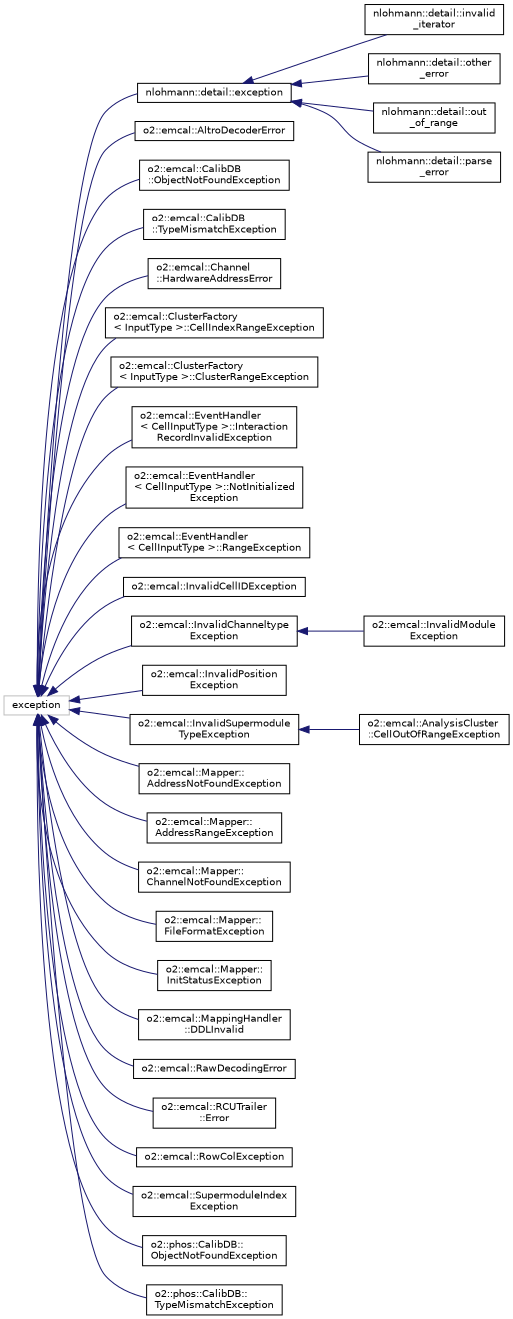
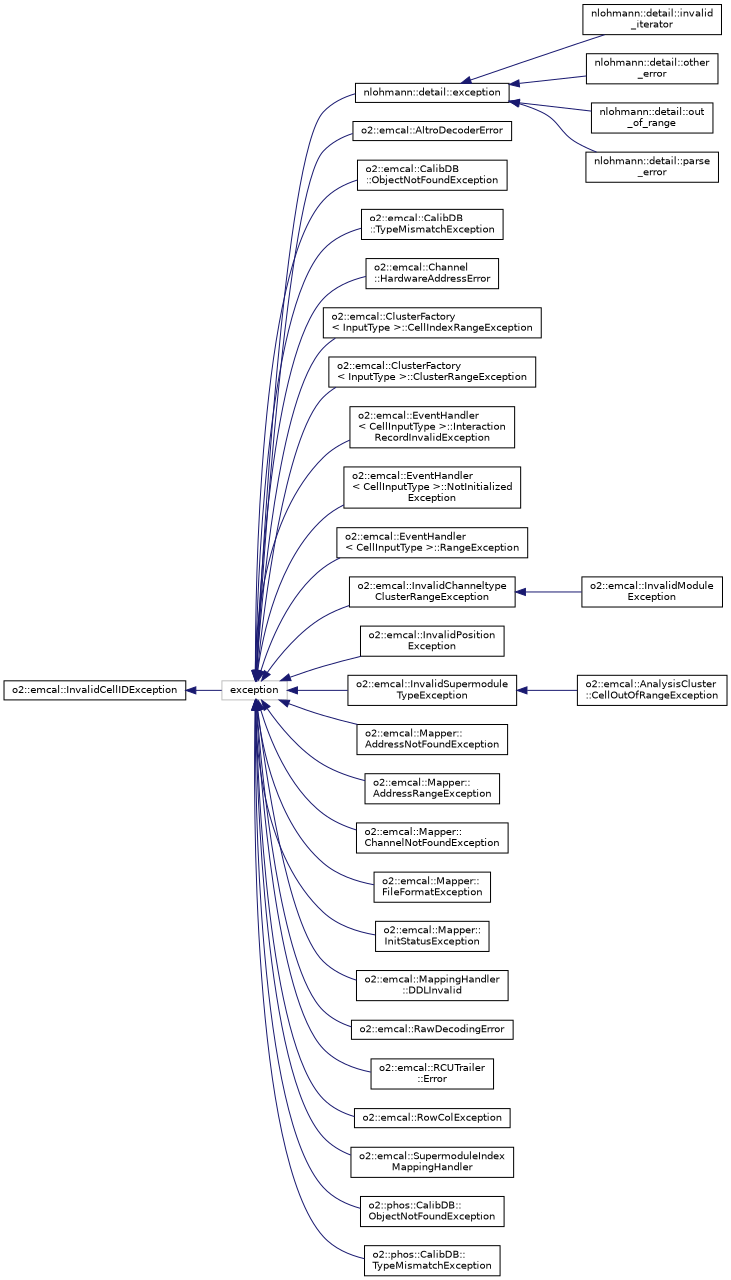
(214, 631) -> (432, 592)
(76, 633) -> (209, 690)
(214, 1201) -> (432, 1162)
